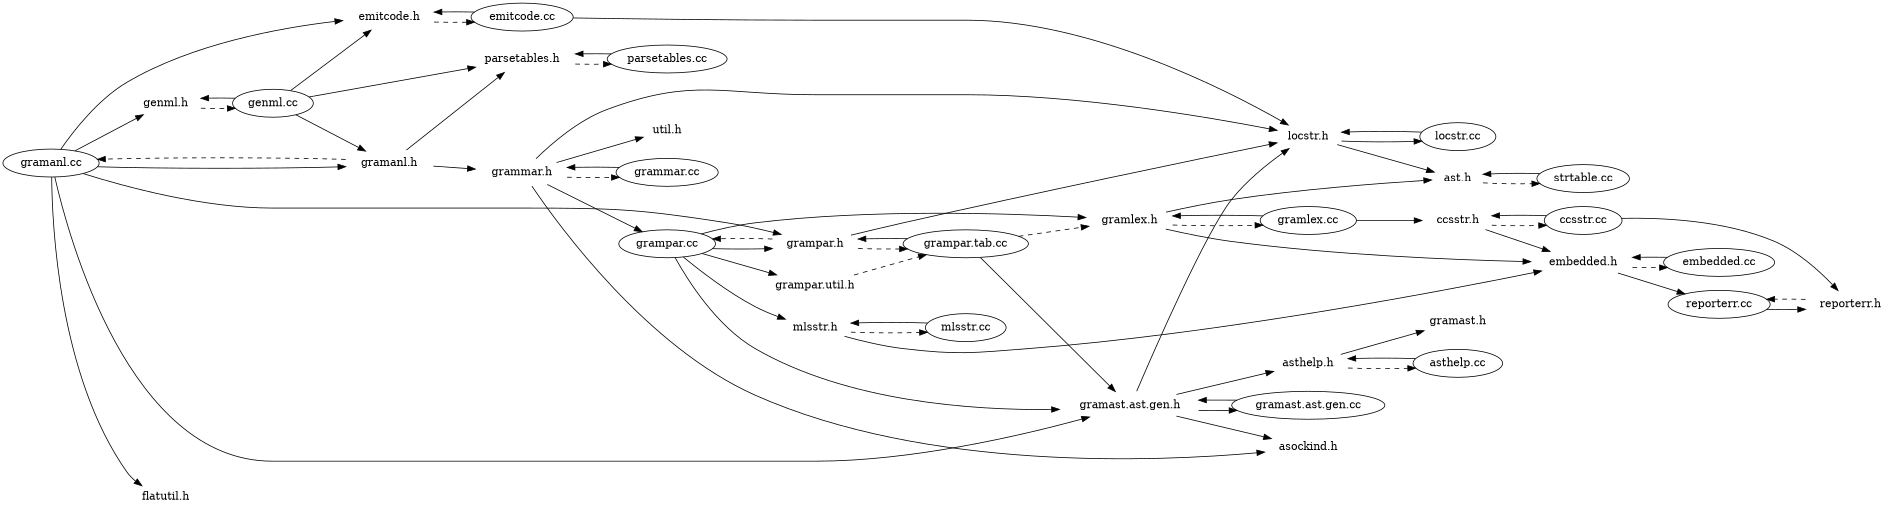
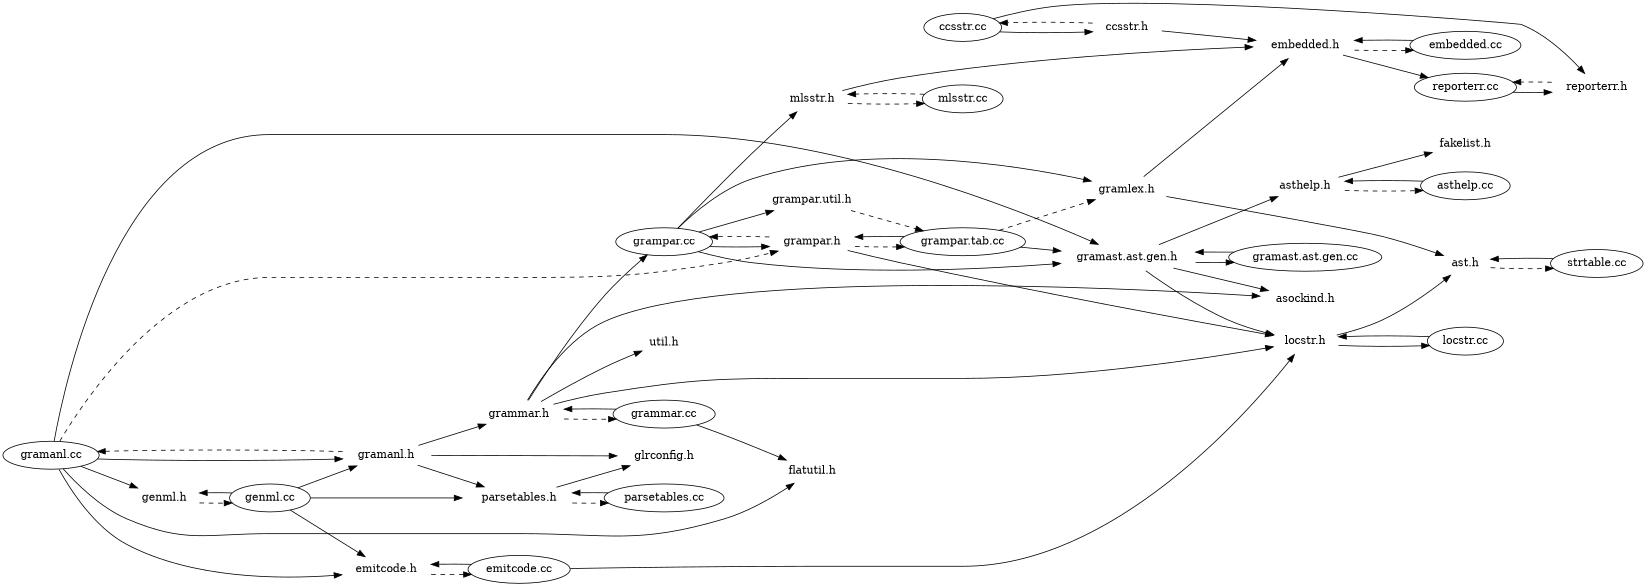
(427, 208) -> (382, 277)
(1308, 220) -> none
(1458, 321) -> (1465, 144)
(893, 322) -> (890, 94)
none -> (738, 440)
none -> (664, 456)
